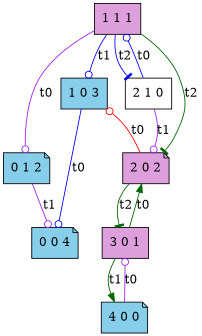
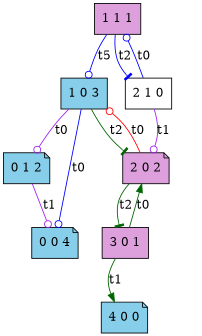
(105, 56) -> (105, 56)
(40, 77) -> (53, 127)
(182, 86) -> (105, 131)
(125, 284) -> none
